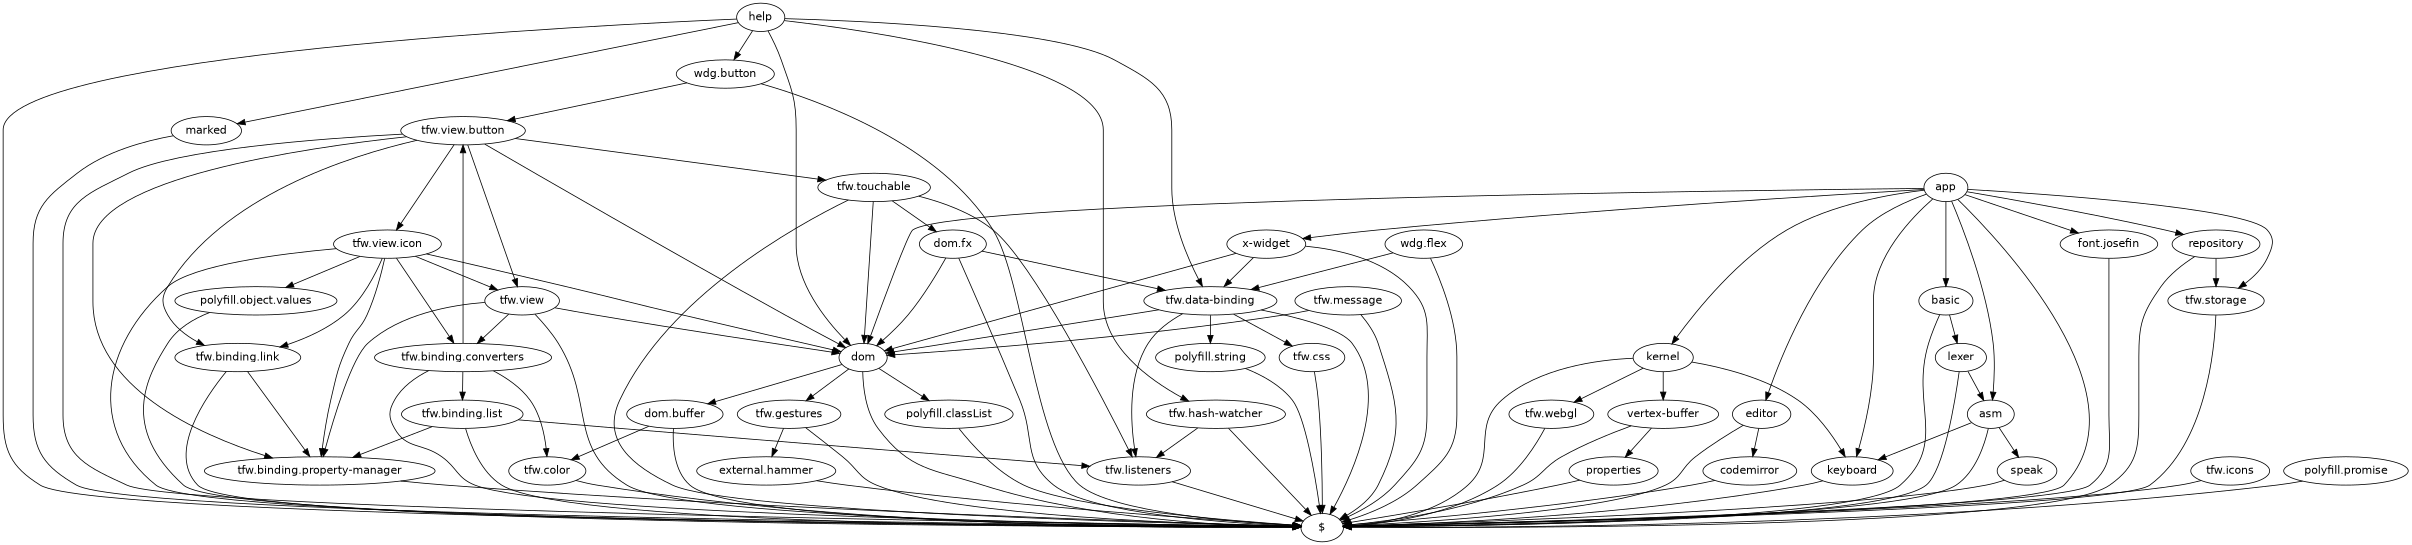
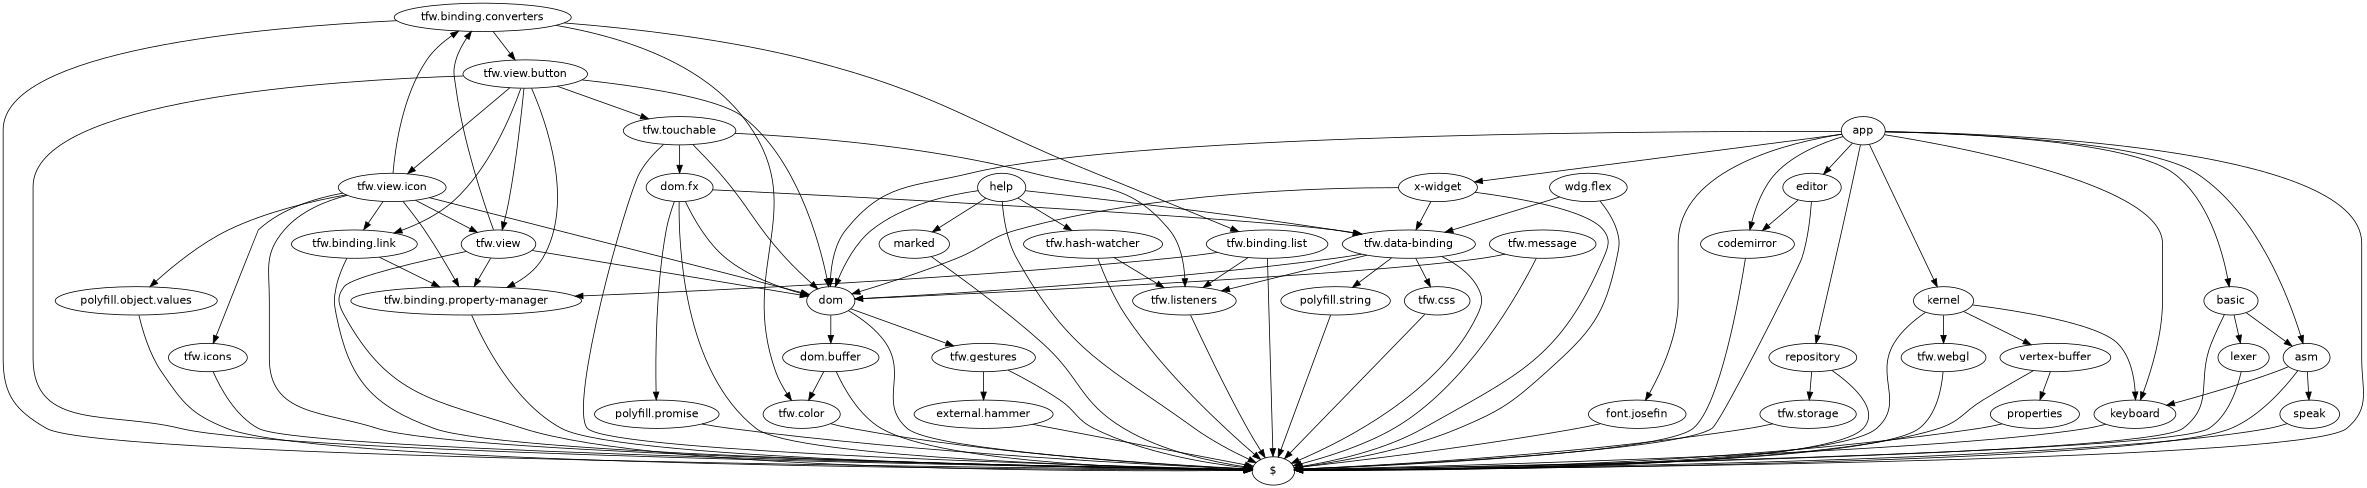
(725, 74) -> none
(2151, 205) -> (1784, 166)
none -> (254, 240)
none -> (658, 301)
(1974, 382) -> (2266, 327)
(949, 414) -> none
